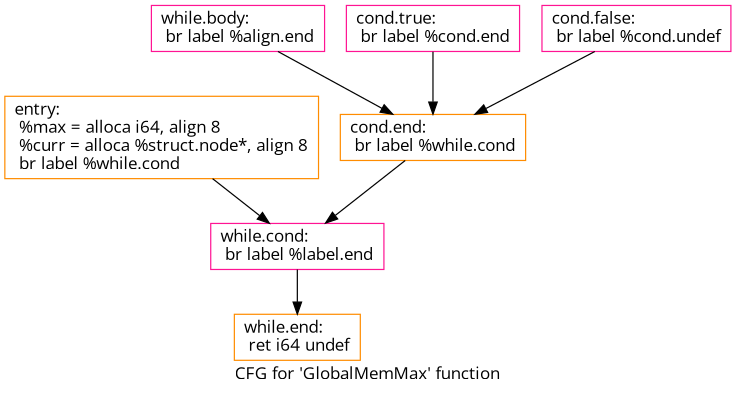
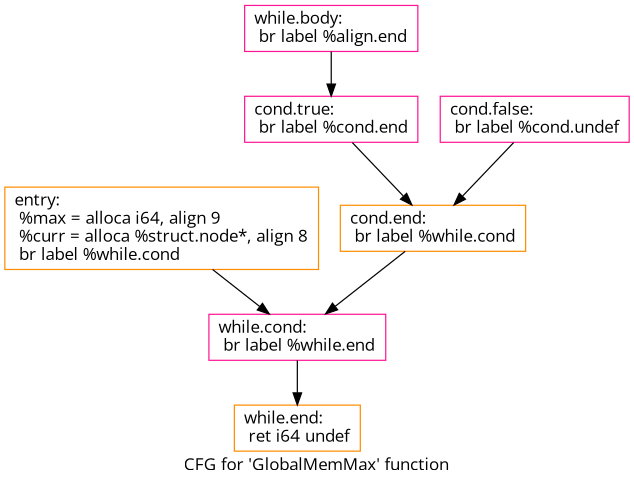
(330, 80) -> (331, 68)
(118, 128) -> (118, 219)
(297, 255) -> (297, 346)
